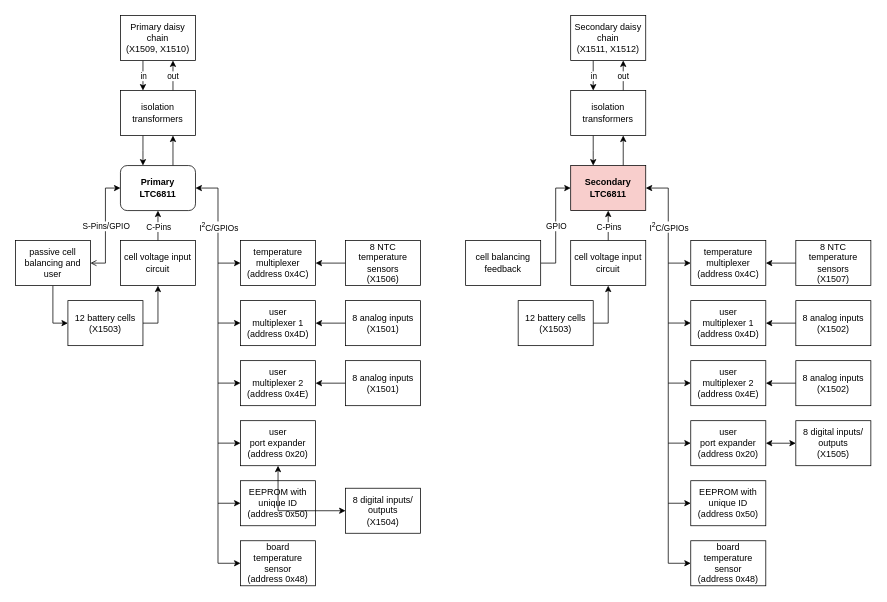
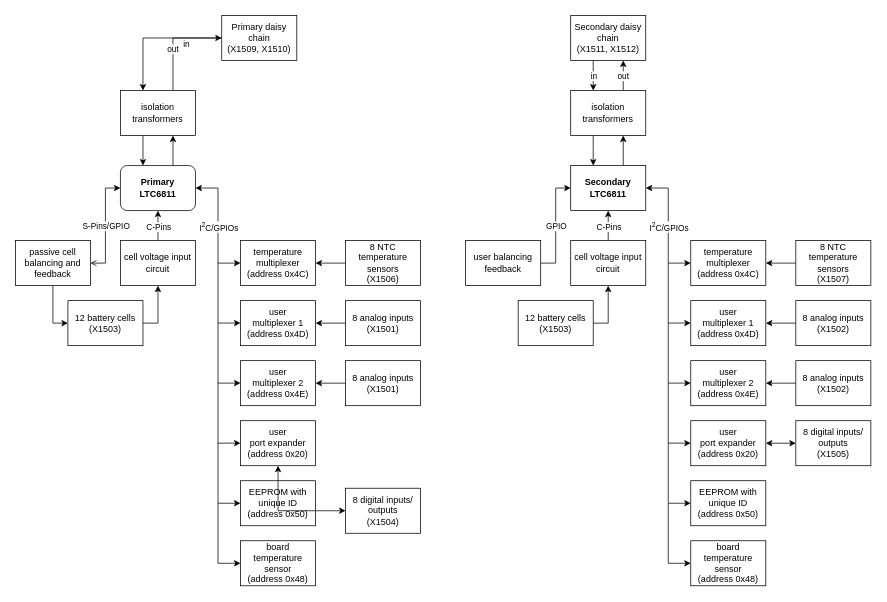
(158, 38) -> (259, 38)
(608, 188) -> (608, 188)
(53, 263) -> (53, 263)
(503, 263) -> (503, 263)
